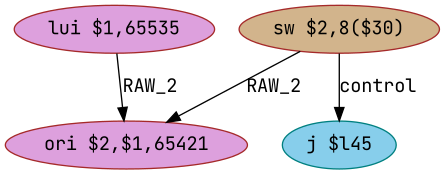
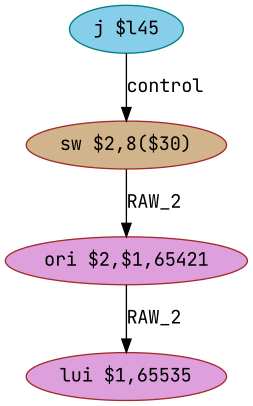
(120, 80) -> (126, 312)
(339, 80) -> (126, 80)
